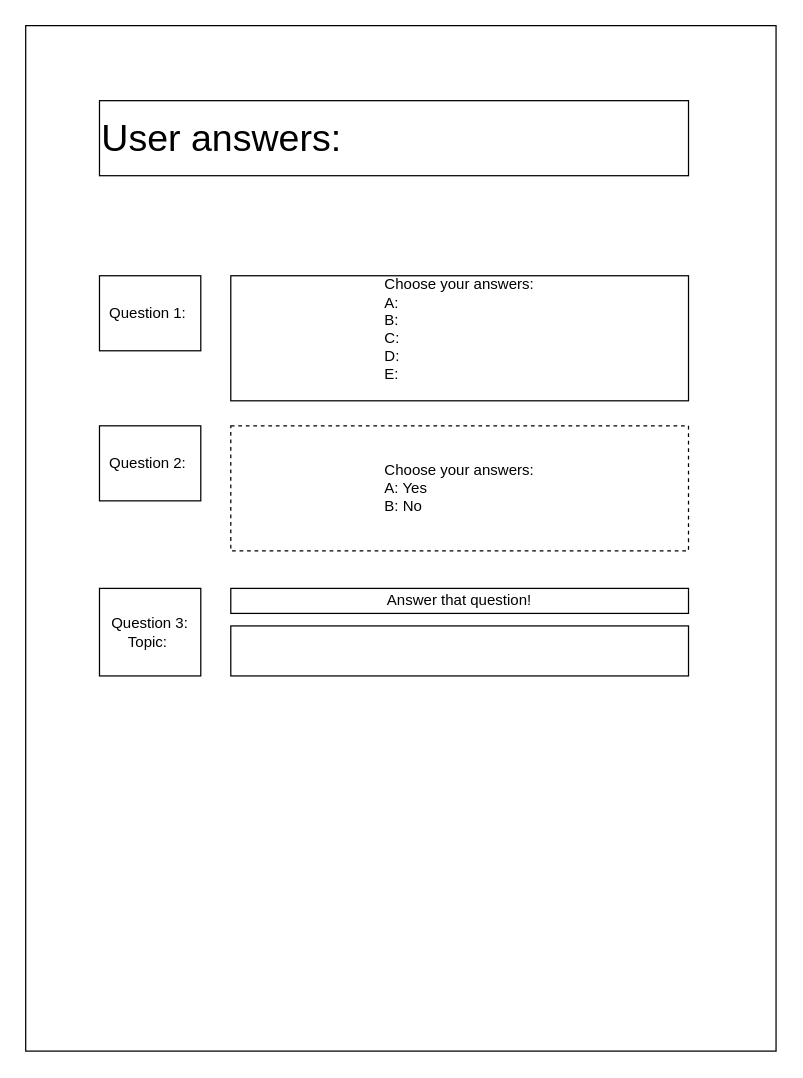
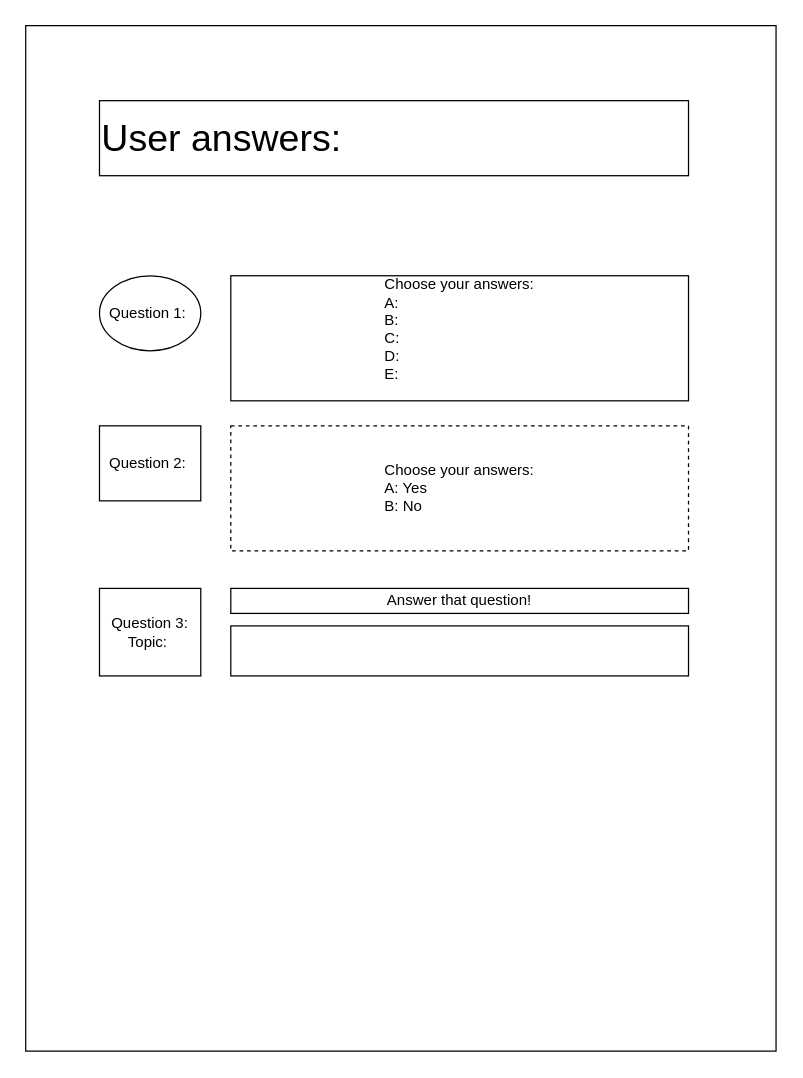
(150, 313) -> (150, 313)
